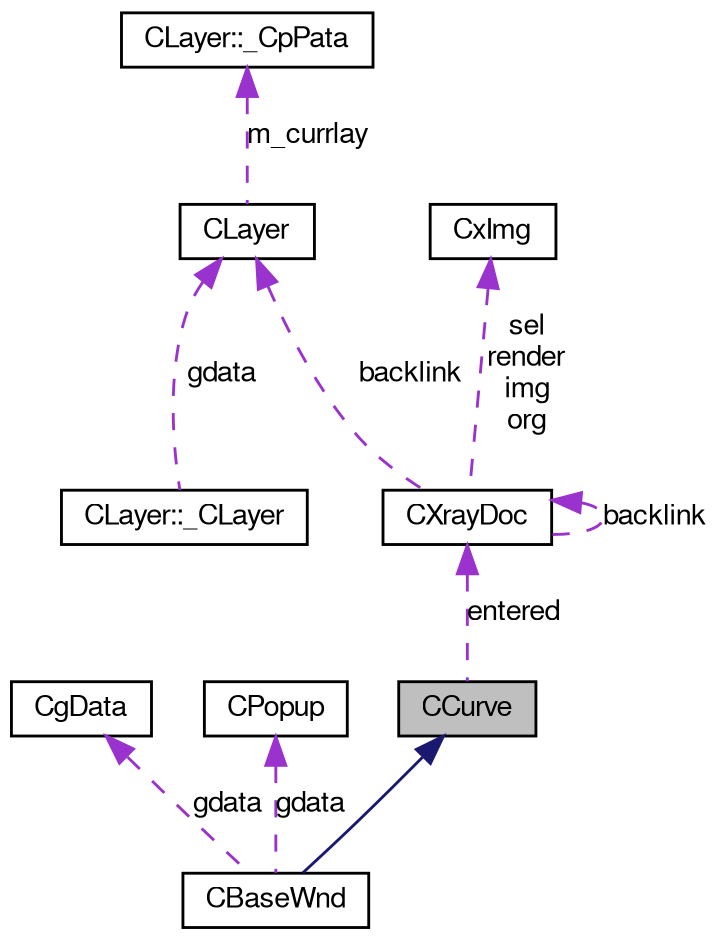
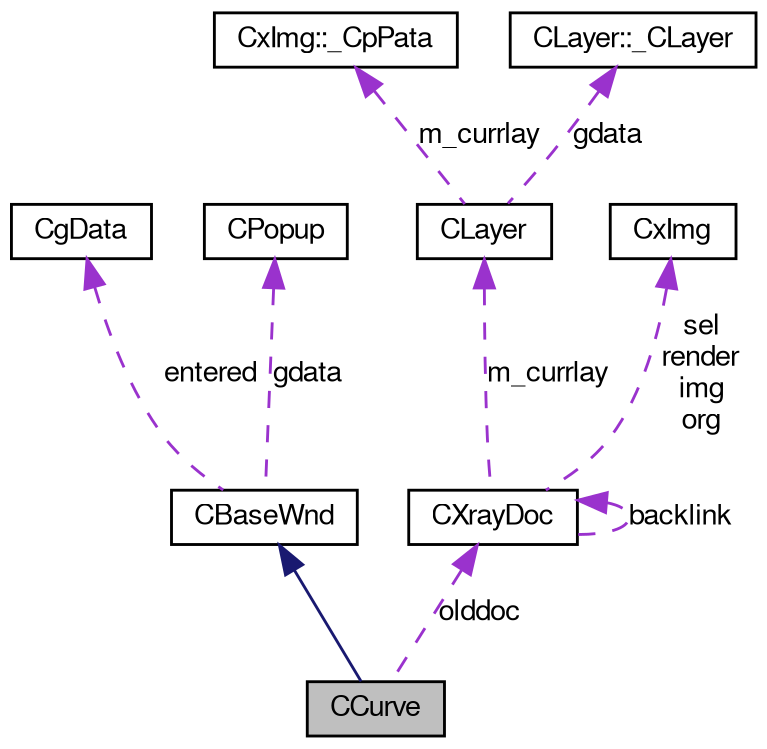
(247, 40) -> (336, 40)
(412, 374) -> (549, 374)
(174, 383) -> (555, 149)
(514, 613) -> (480, 613)
(229, 805) -> (212, 374)
(363, 816) -> (328, 626)
